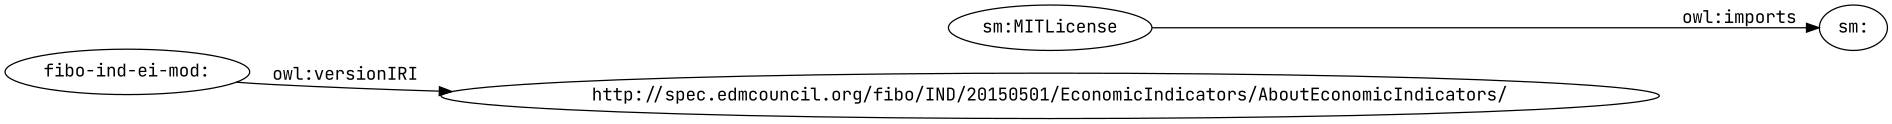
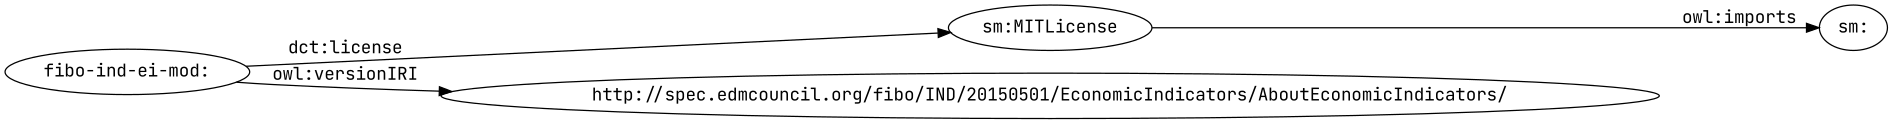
none -> (592, 50)
